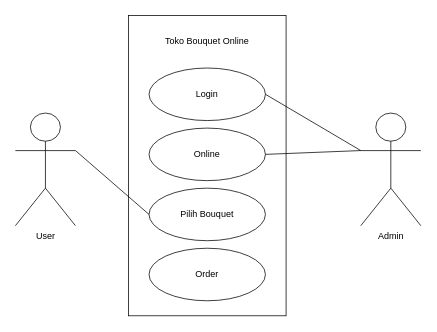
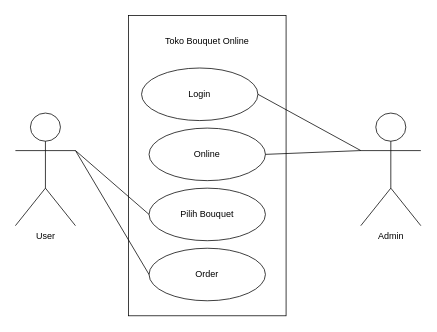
(207, 94) -> (200, 94)
none -> (113, 214)
